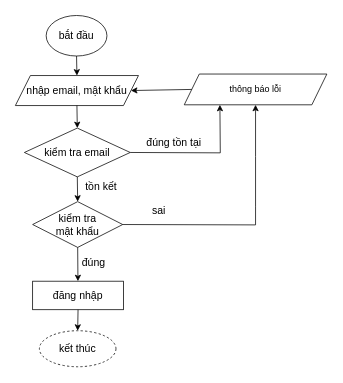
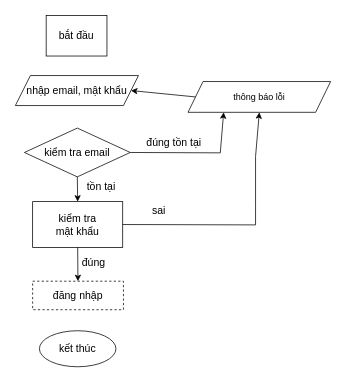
(77, 36) -> (77, 36)
(77, 63) -> none
(255, 89) -> (259, 97)
(77, 120) -> none
(101, 186) -> (101, 186)
(78, 224) -> (78, 224)
(78, 295) -> (78, 295)
(78, 319) -> none
(78, 348) -> (78, 348)
